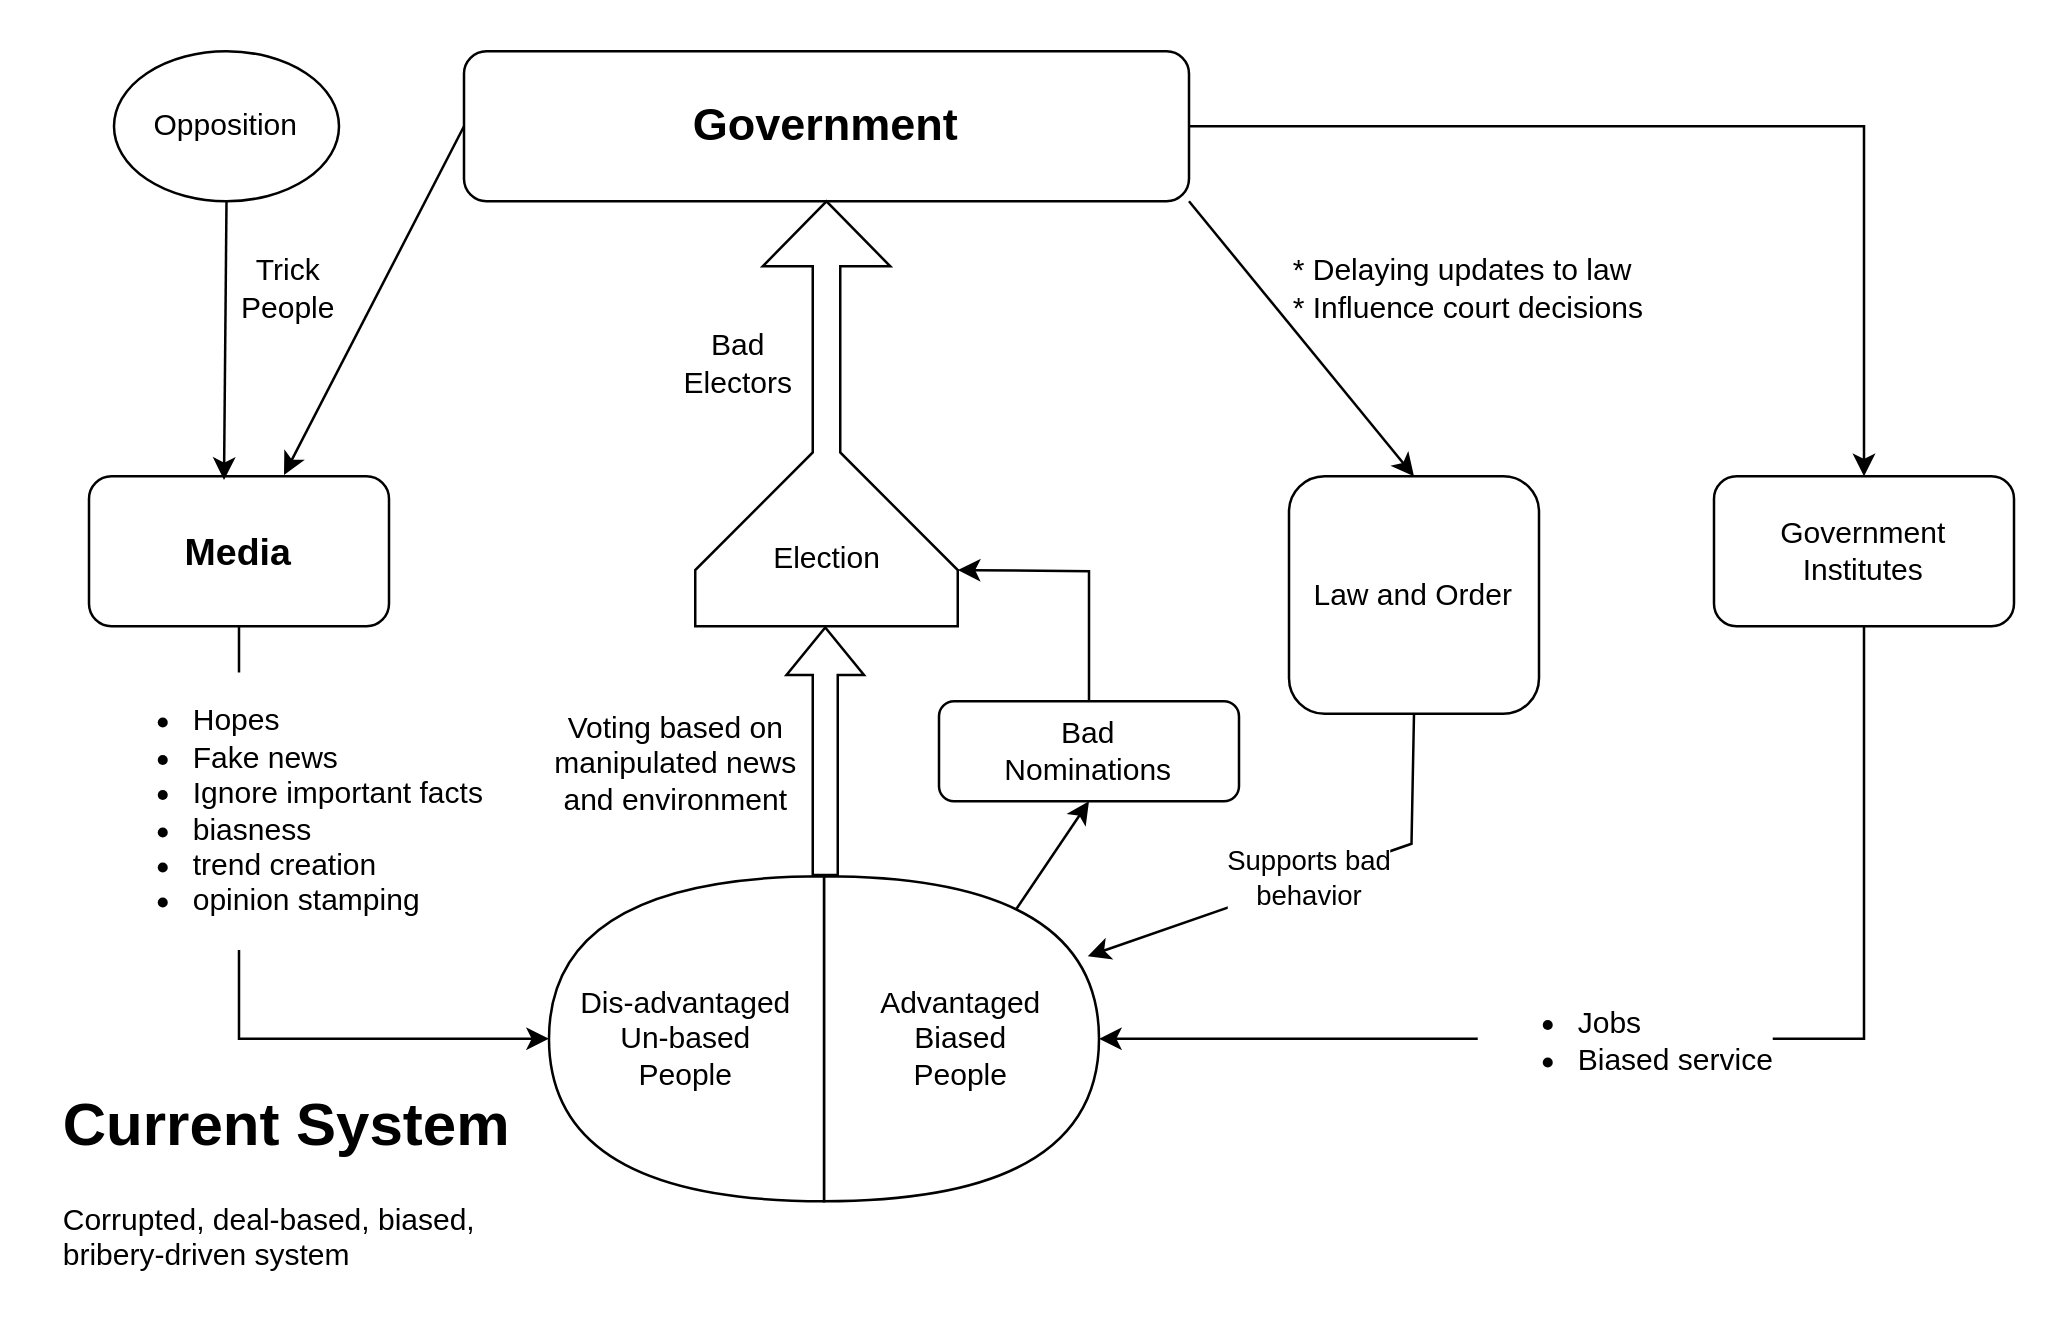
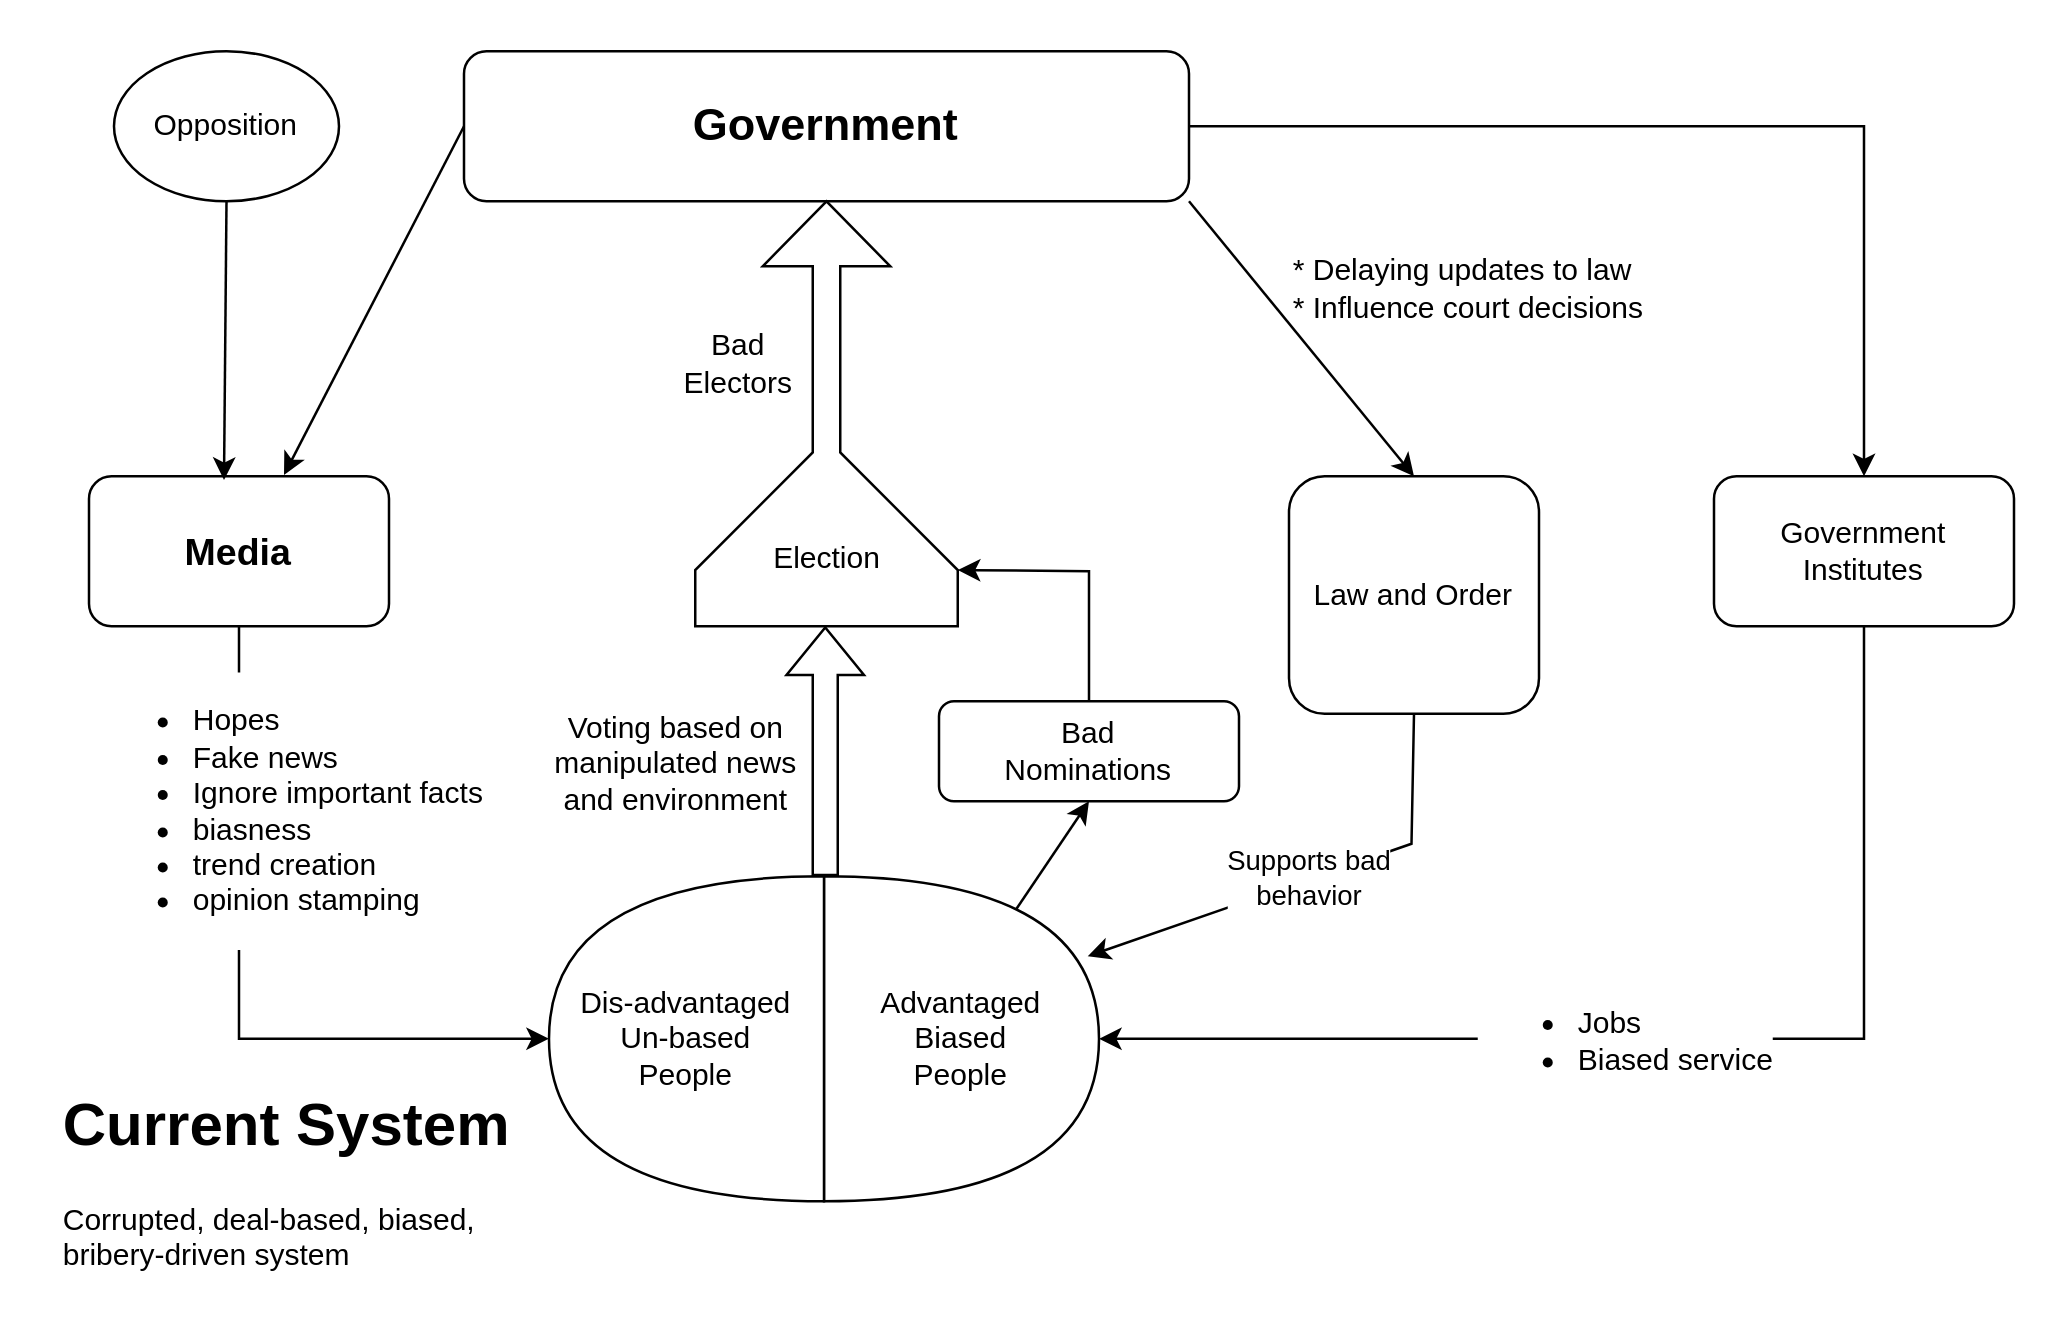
(289, 289) -> none
